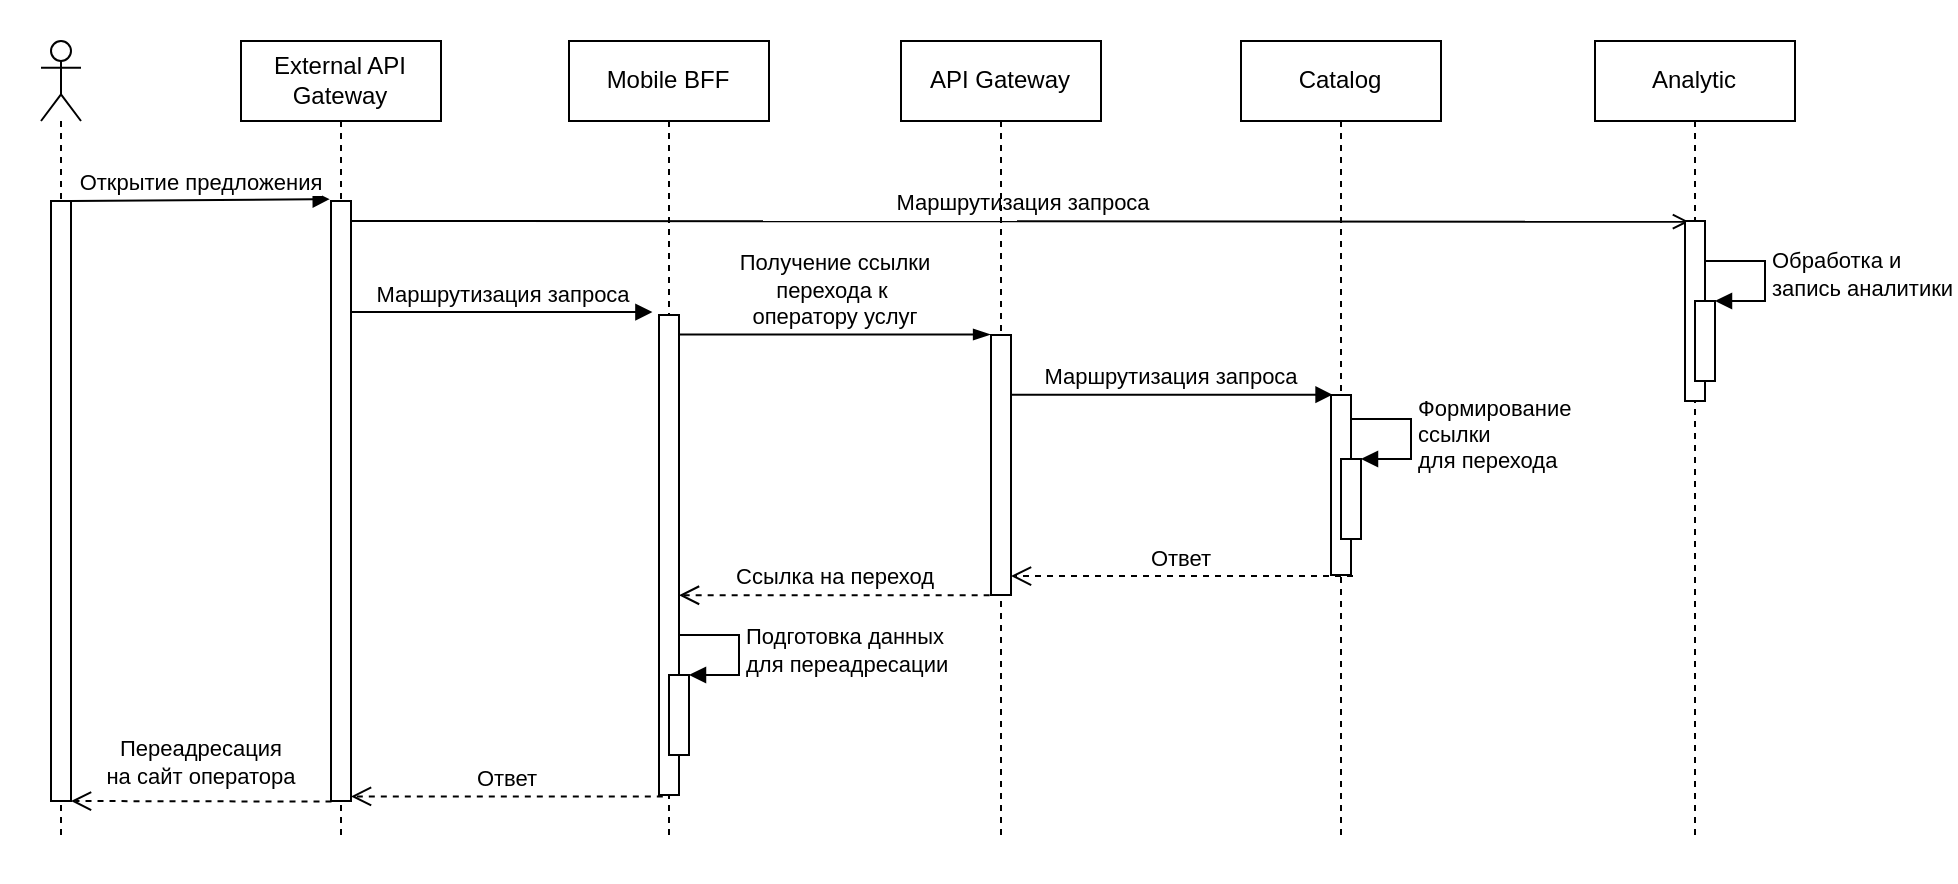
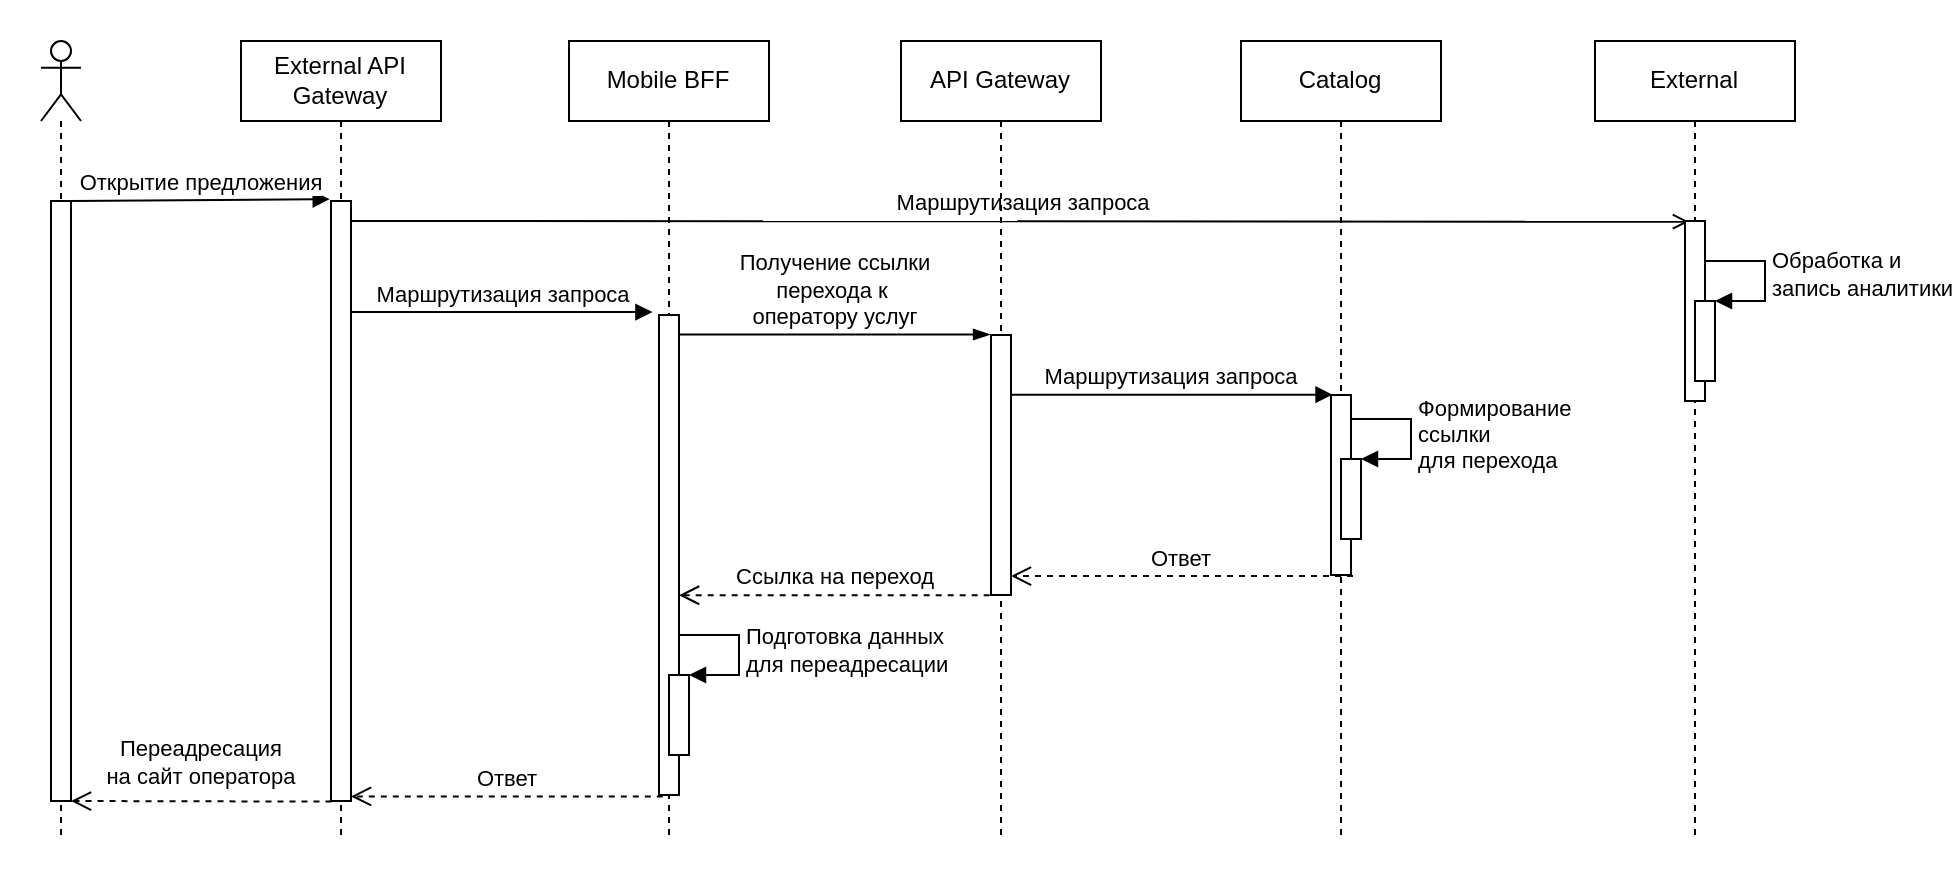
(1695, 81) -> (1695, 81)
